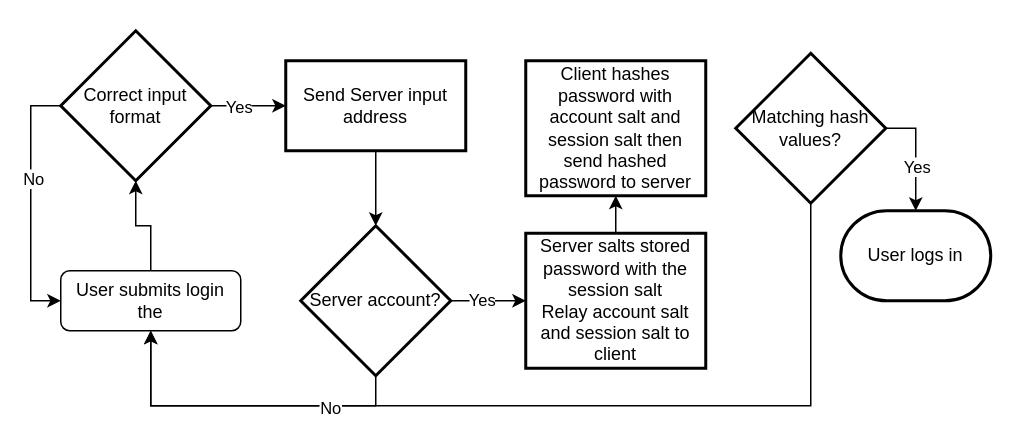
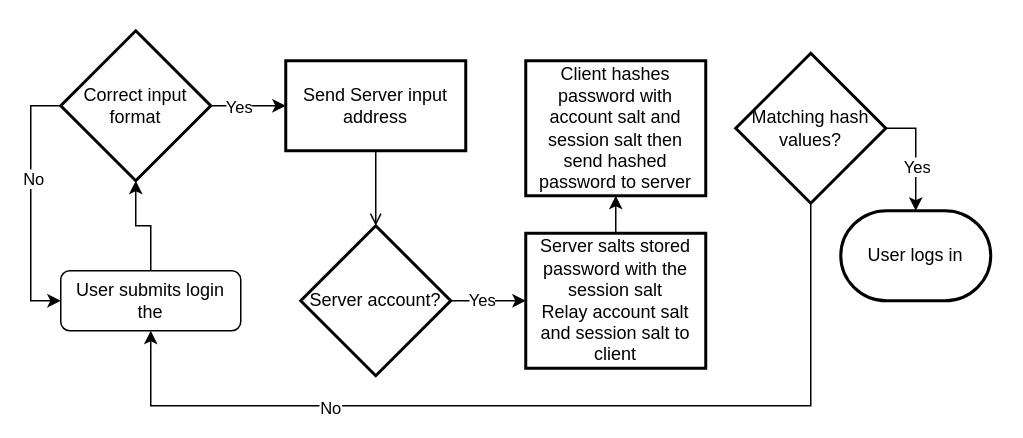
(376, 214) -> (376, 216)
(376, 389) -> none
